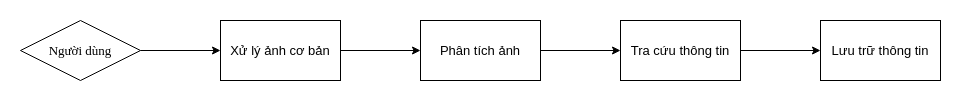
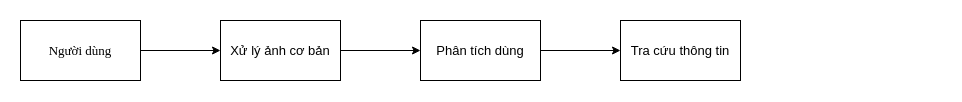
(81, 51) -> (81, 51)
(481, 51) -> (481, 51)
(777, 51) -> none
(881, 51) -> none
